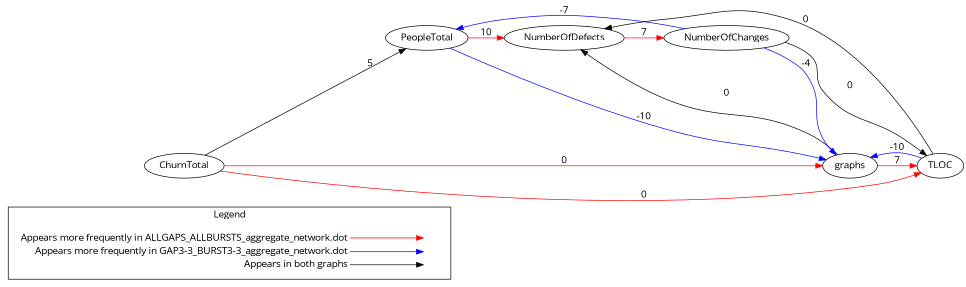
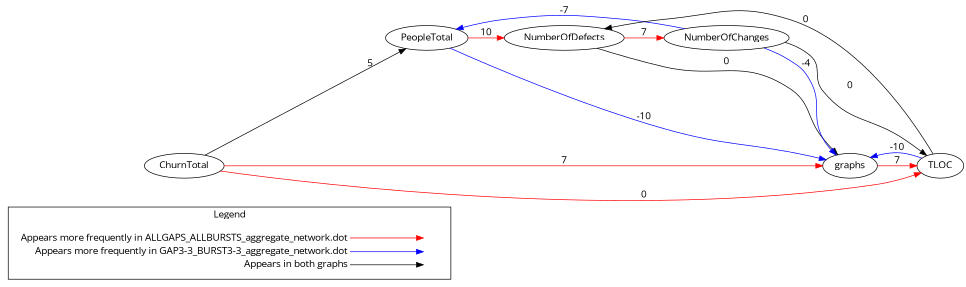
(710, 112) -> (732, 71)
(564, 161) -> (564, 161)
